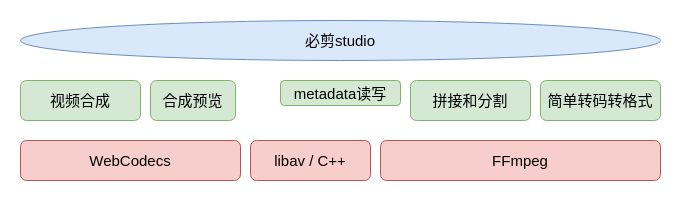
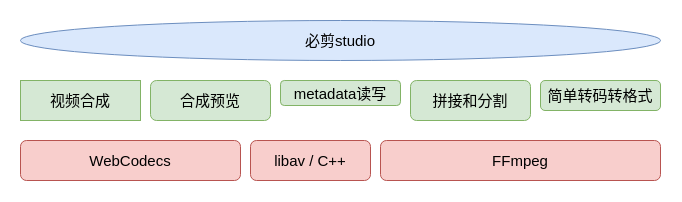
(81, 101) -> (81, 101)
(193, 101) -> (211, 101)
(601, 101) -> (601, 96)
